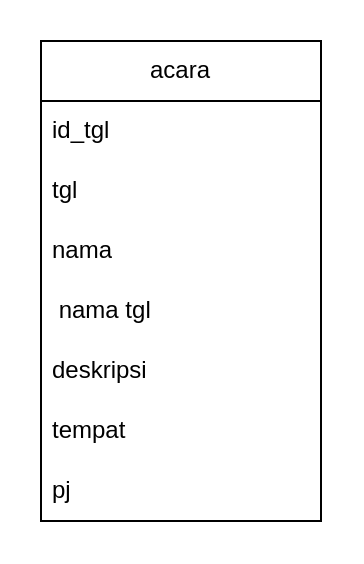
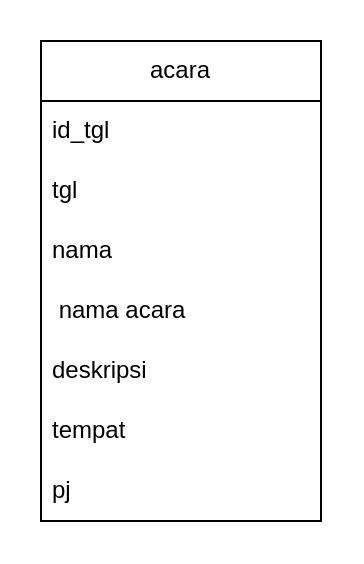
(101, 311) -> (117, 311)
